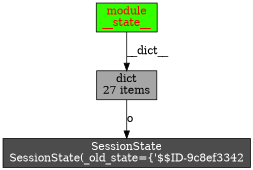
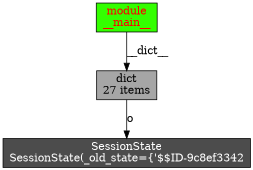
(127, 18) -> (127, 18)
